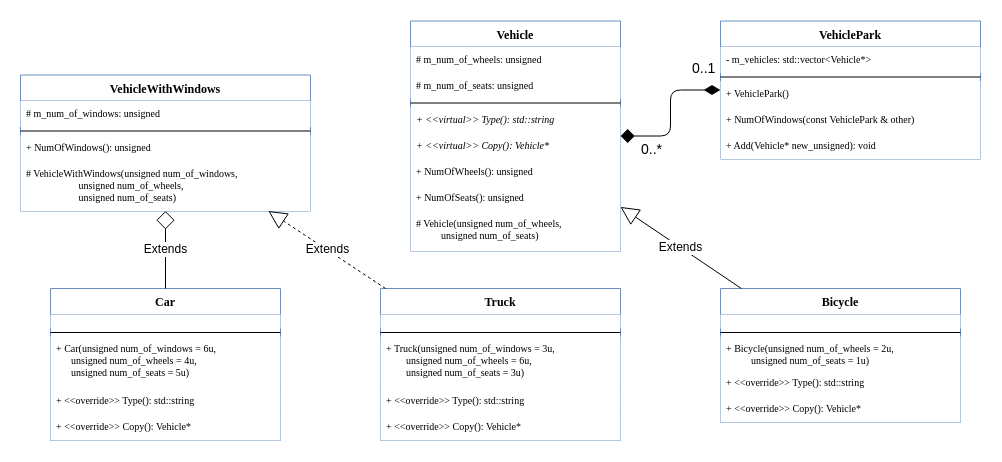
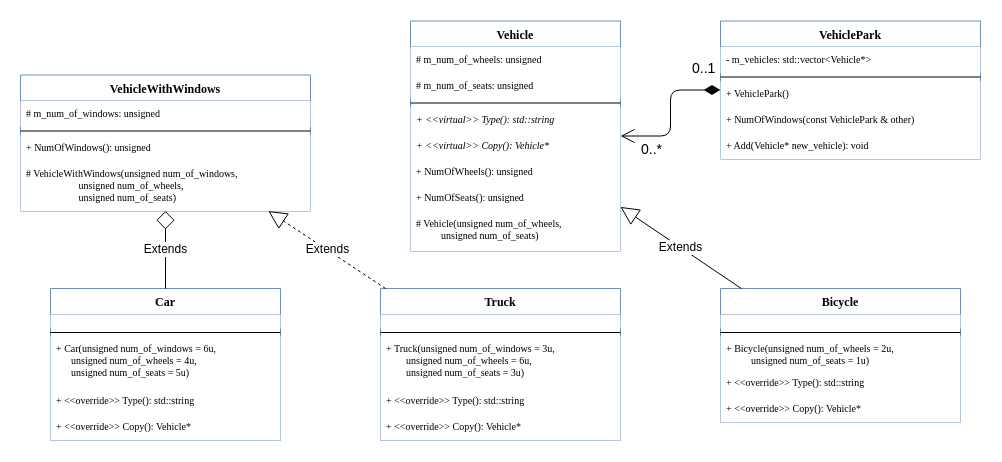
(634, 136) -> (629, 136)
(811, 145) -> (807, 145)
